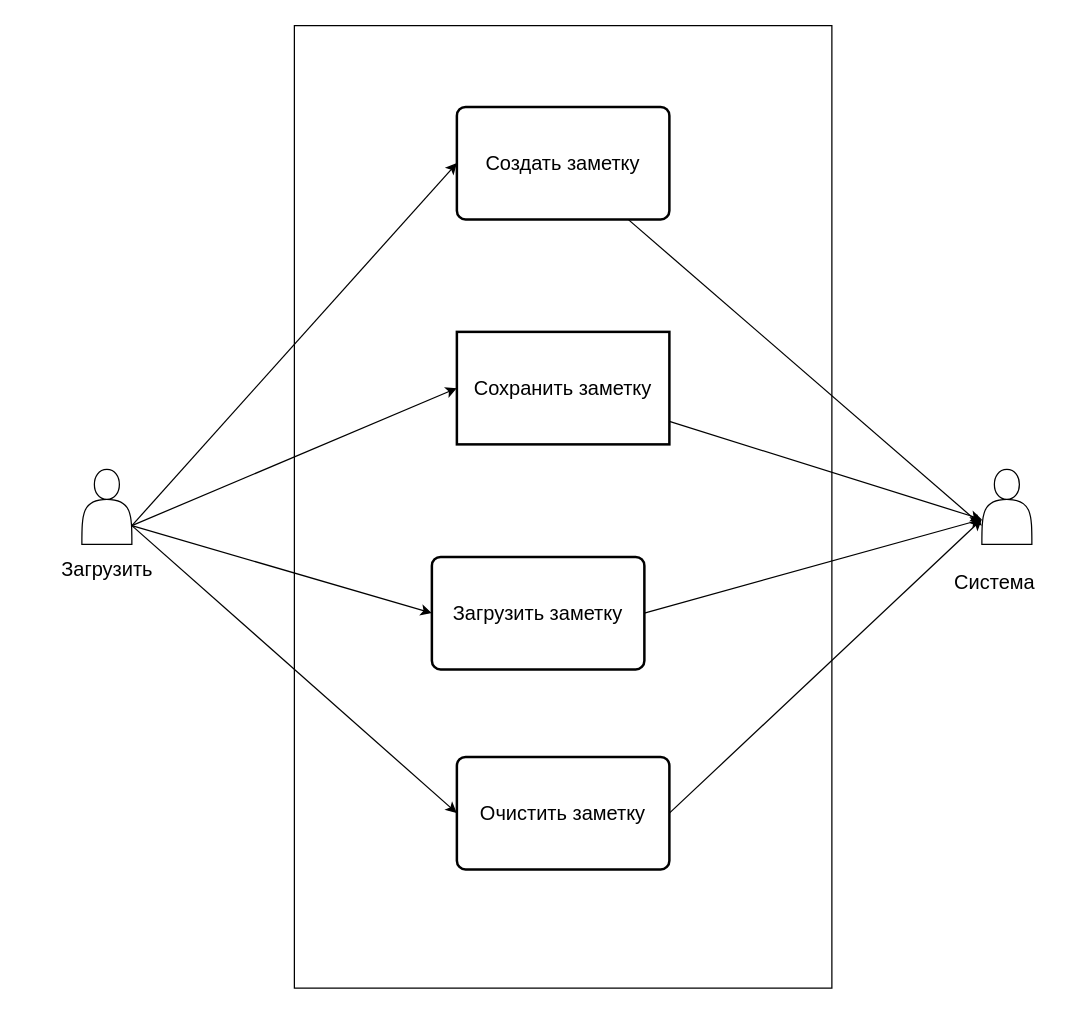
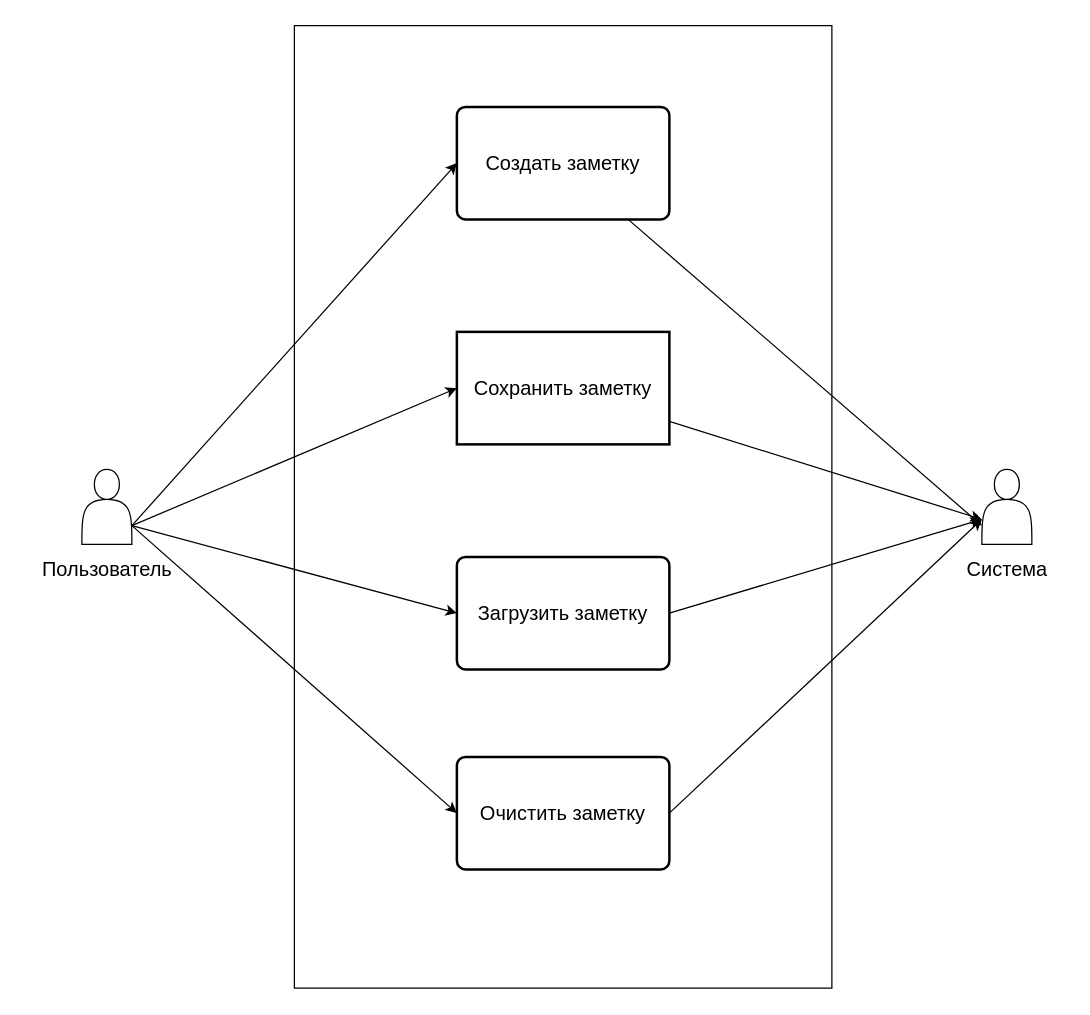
(108, 569) -> (108, 569)
(994, 582) -> (1007, 569)
(538, 613) -> (563, 613)
